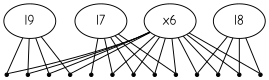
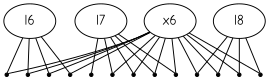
(30, 21) -> (30, 21)
